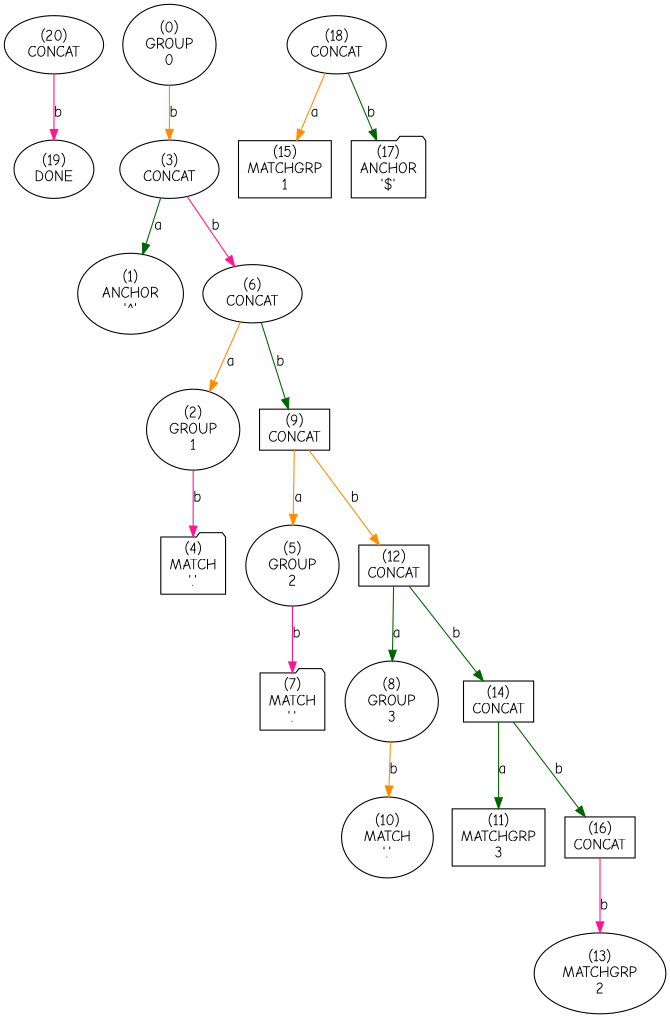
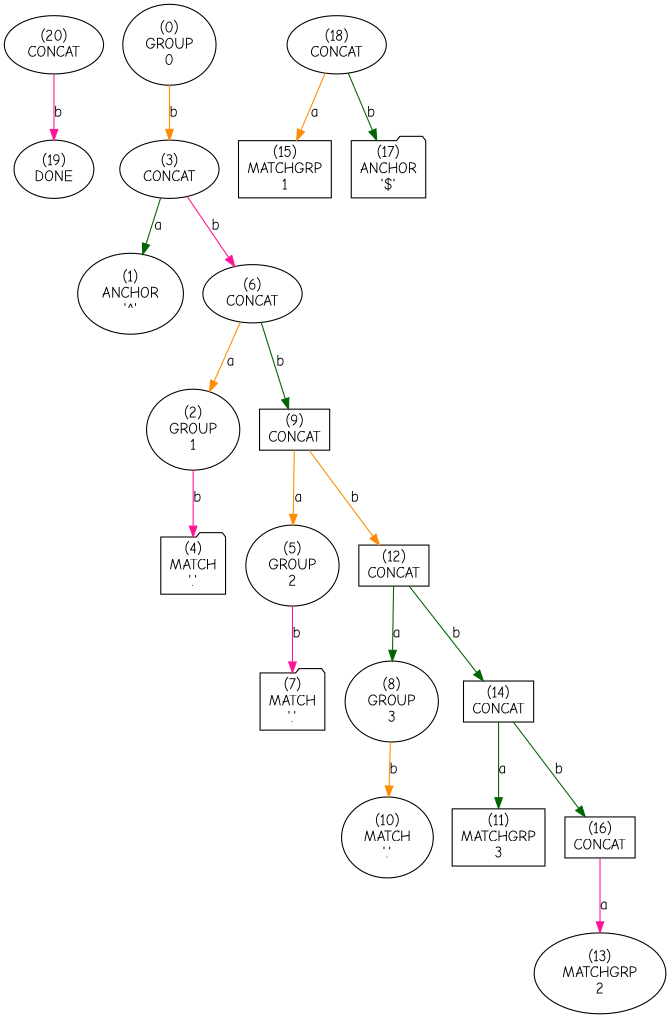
(604, 905) -> (604, 905)
